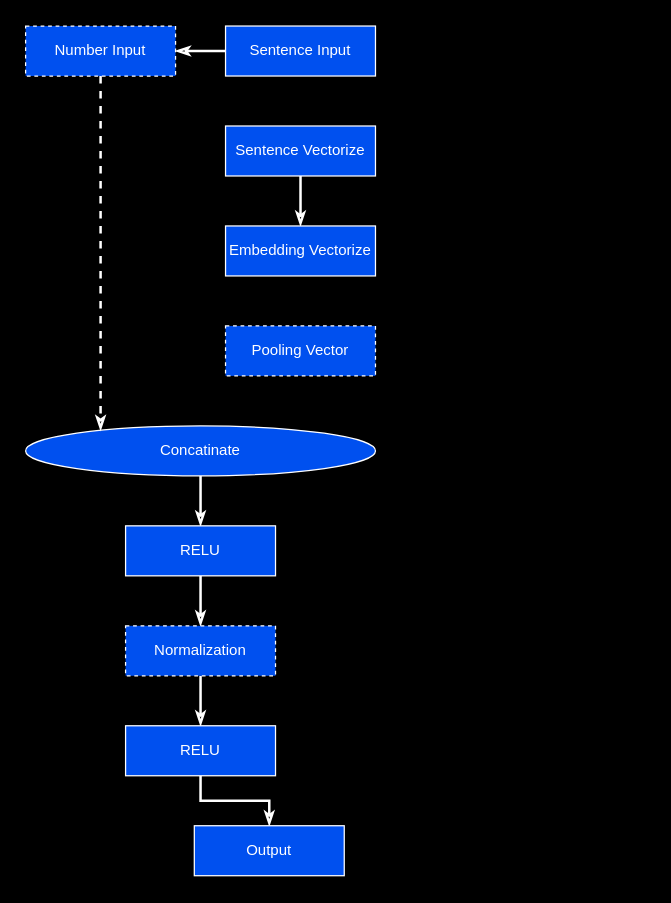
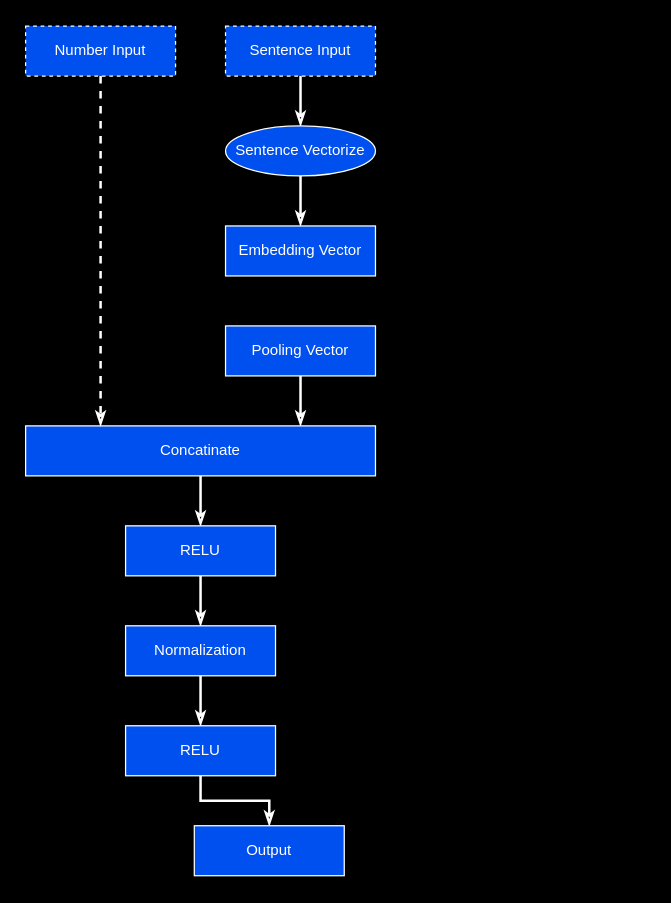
(206, 51) -> (301, 95)
(301, 51) -> (301, 51)
(301, 151) -> (301, 151)
(301, 251) -> (301, 251)
(301, 351) -> (301, 351)
none -> (301, 395)
(201, 451) -> (201, 451)
(201, 651) -> (201, 651)
